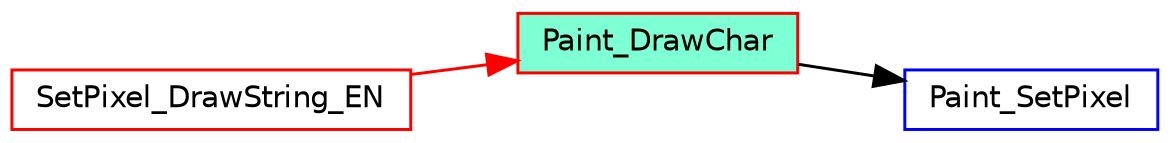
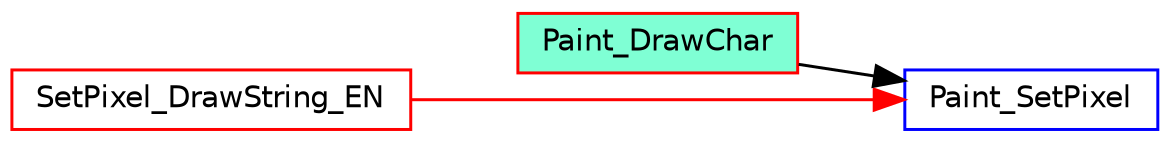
(449, 70) -> (642, 100)
